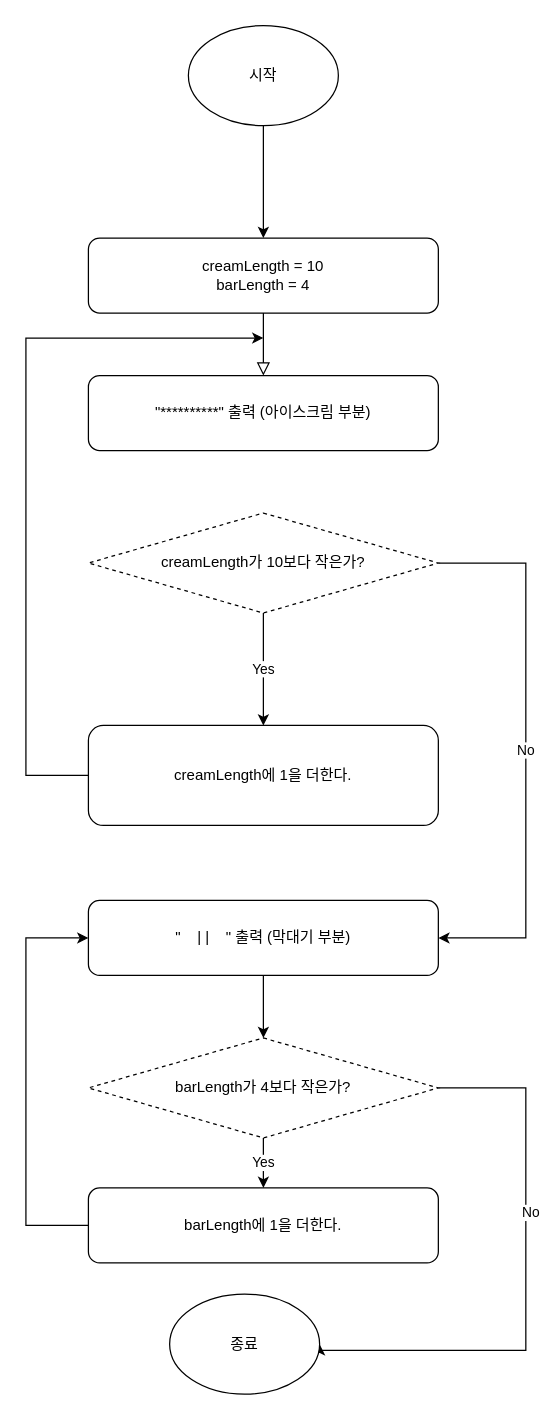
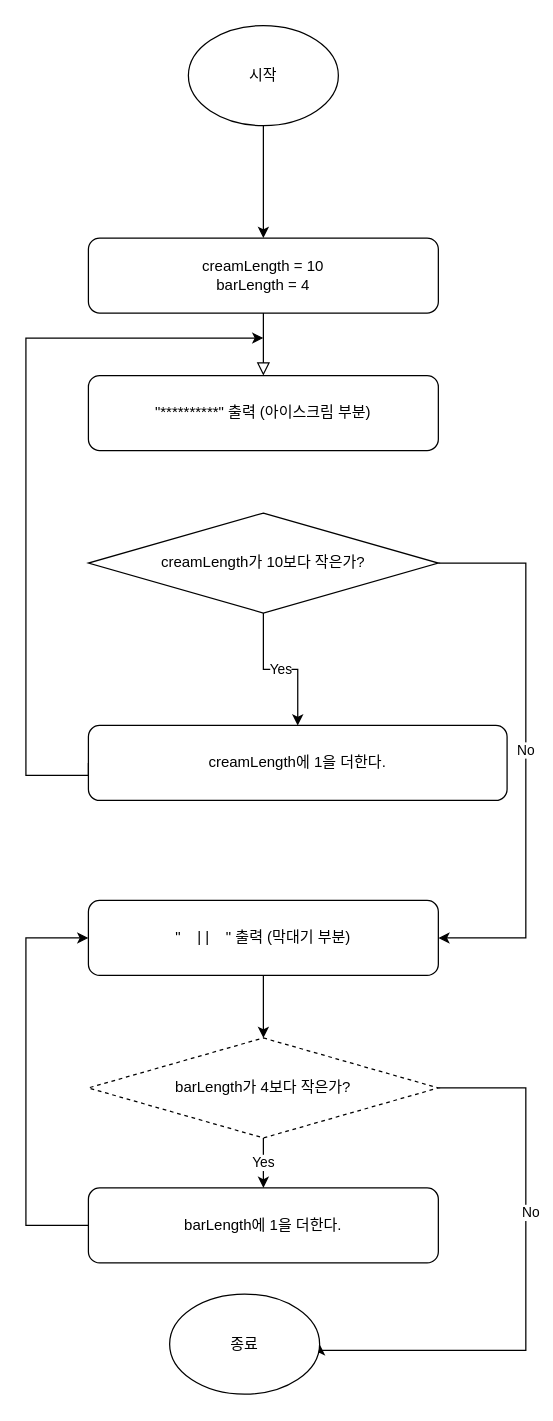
(263, 563) -> (263, 563)
(263, 776) -> (298, 763)
